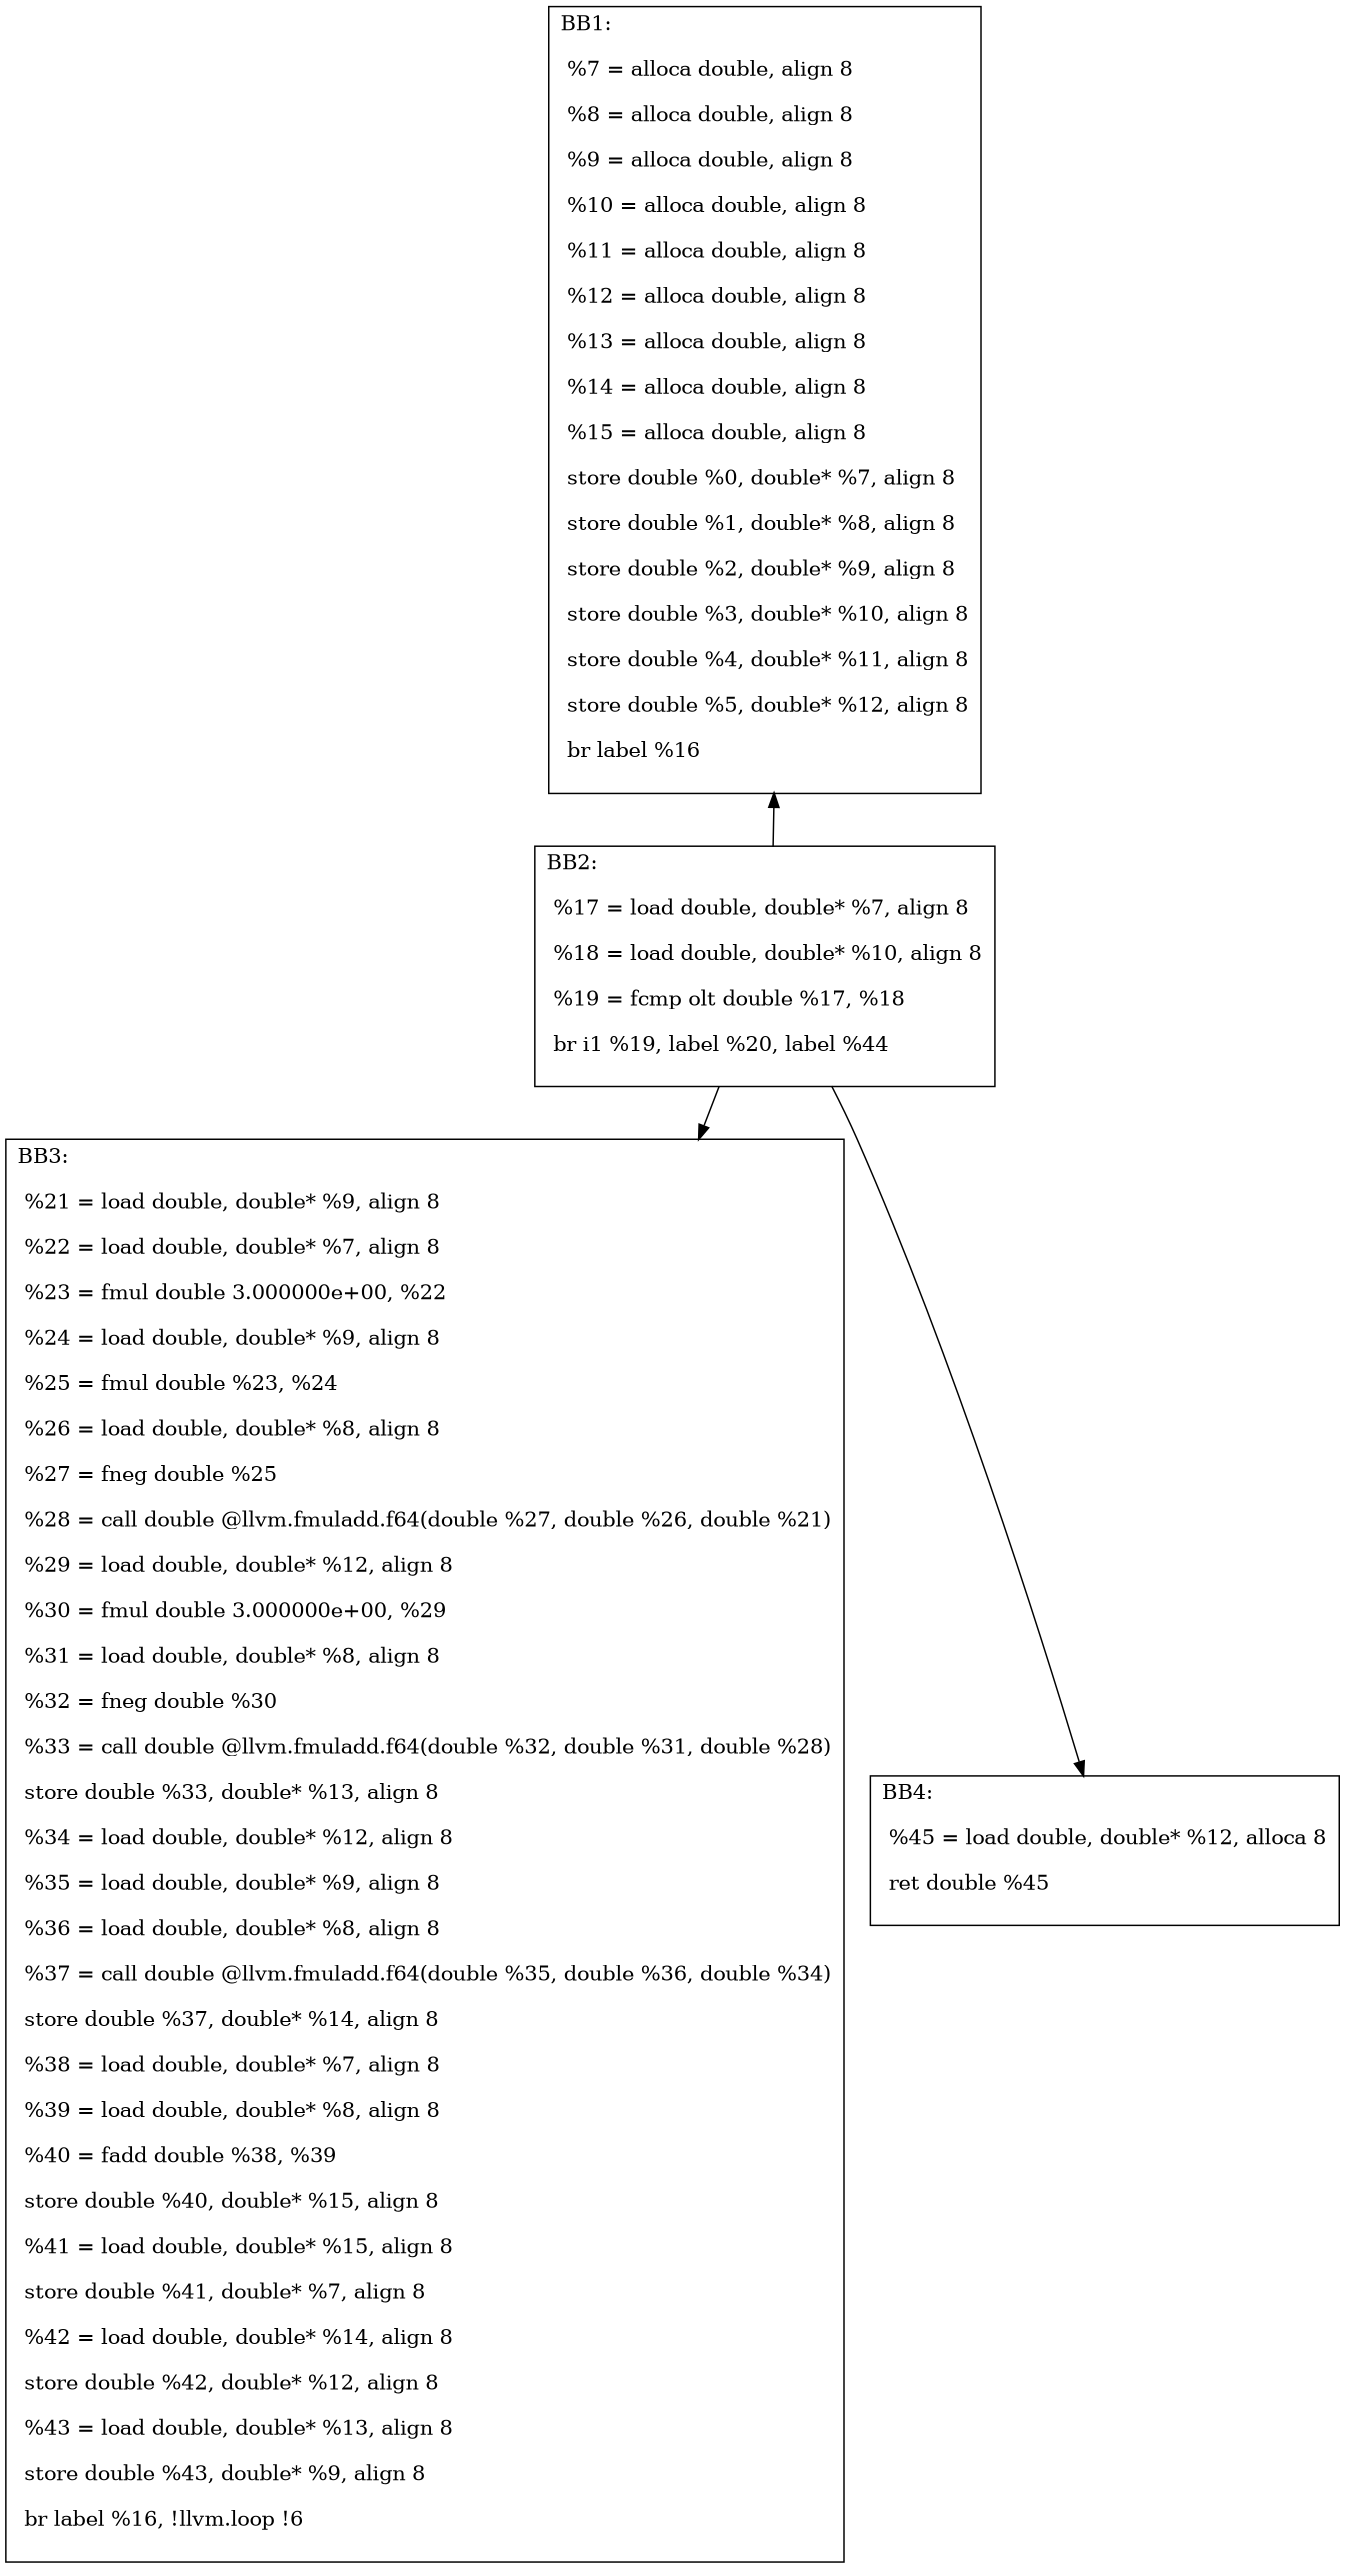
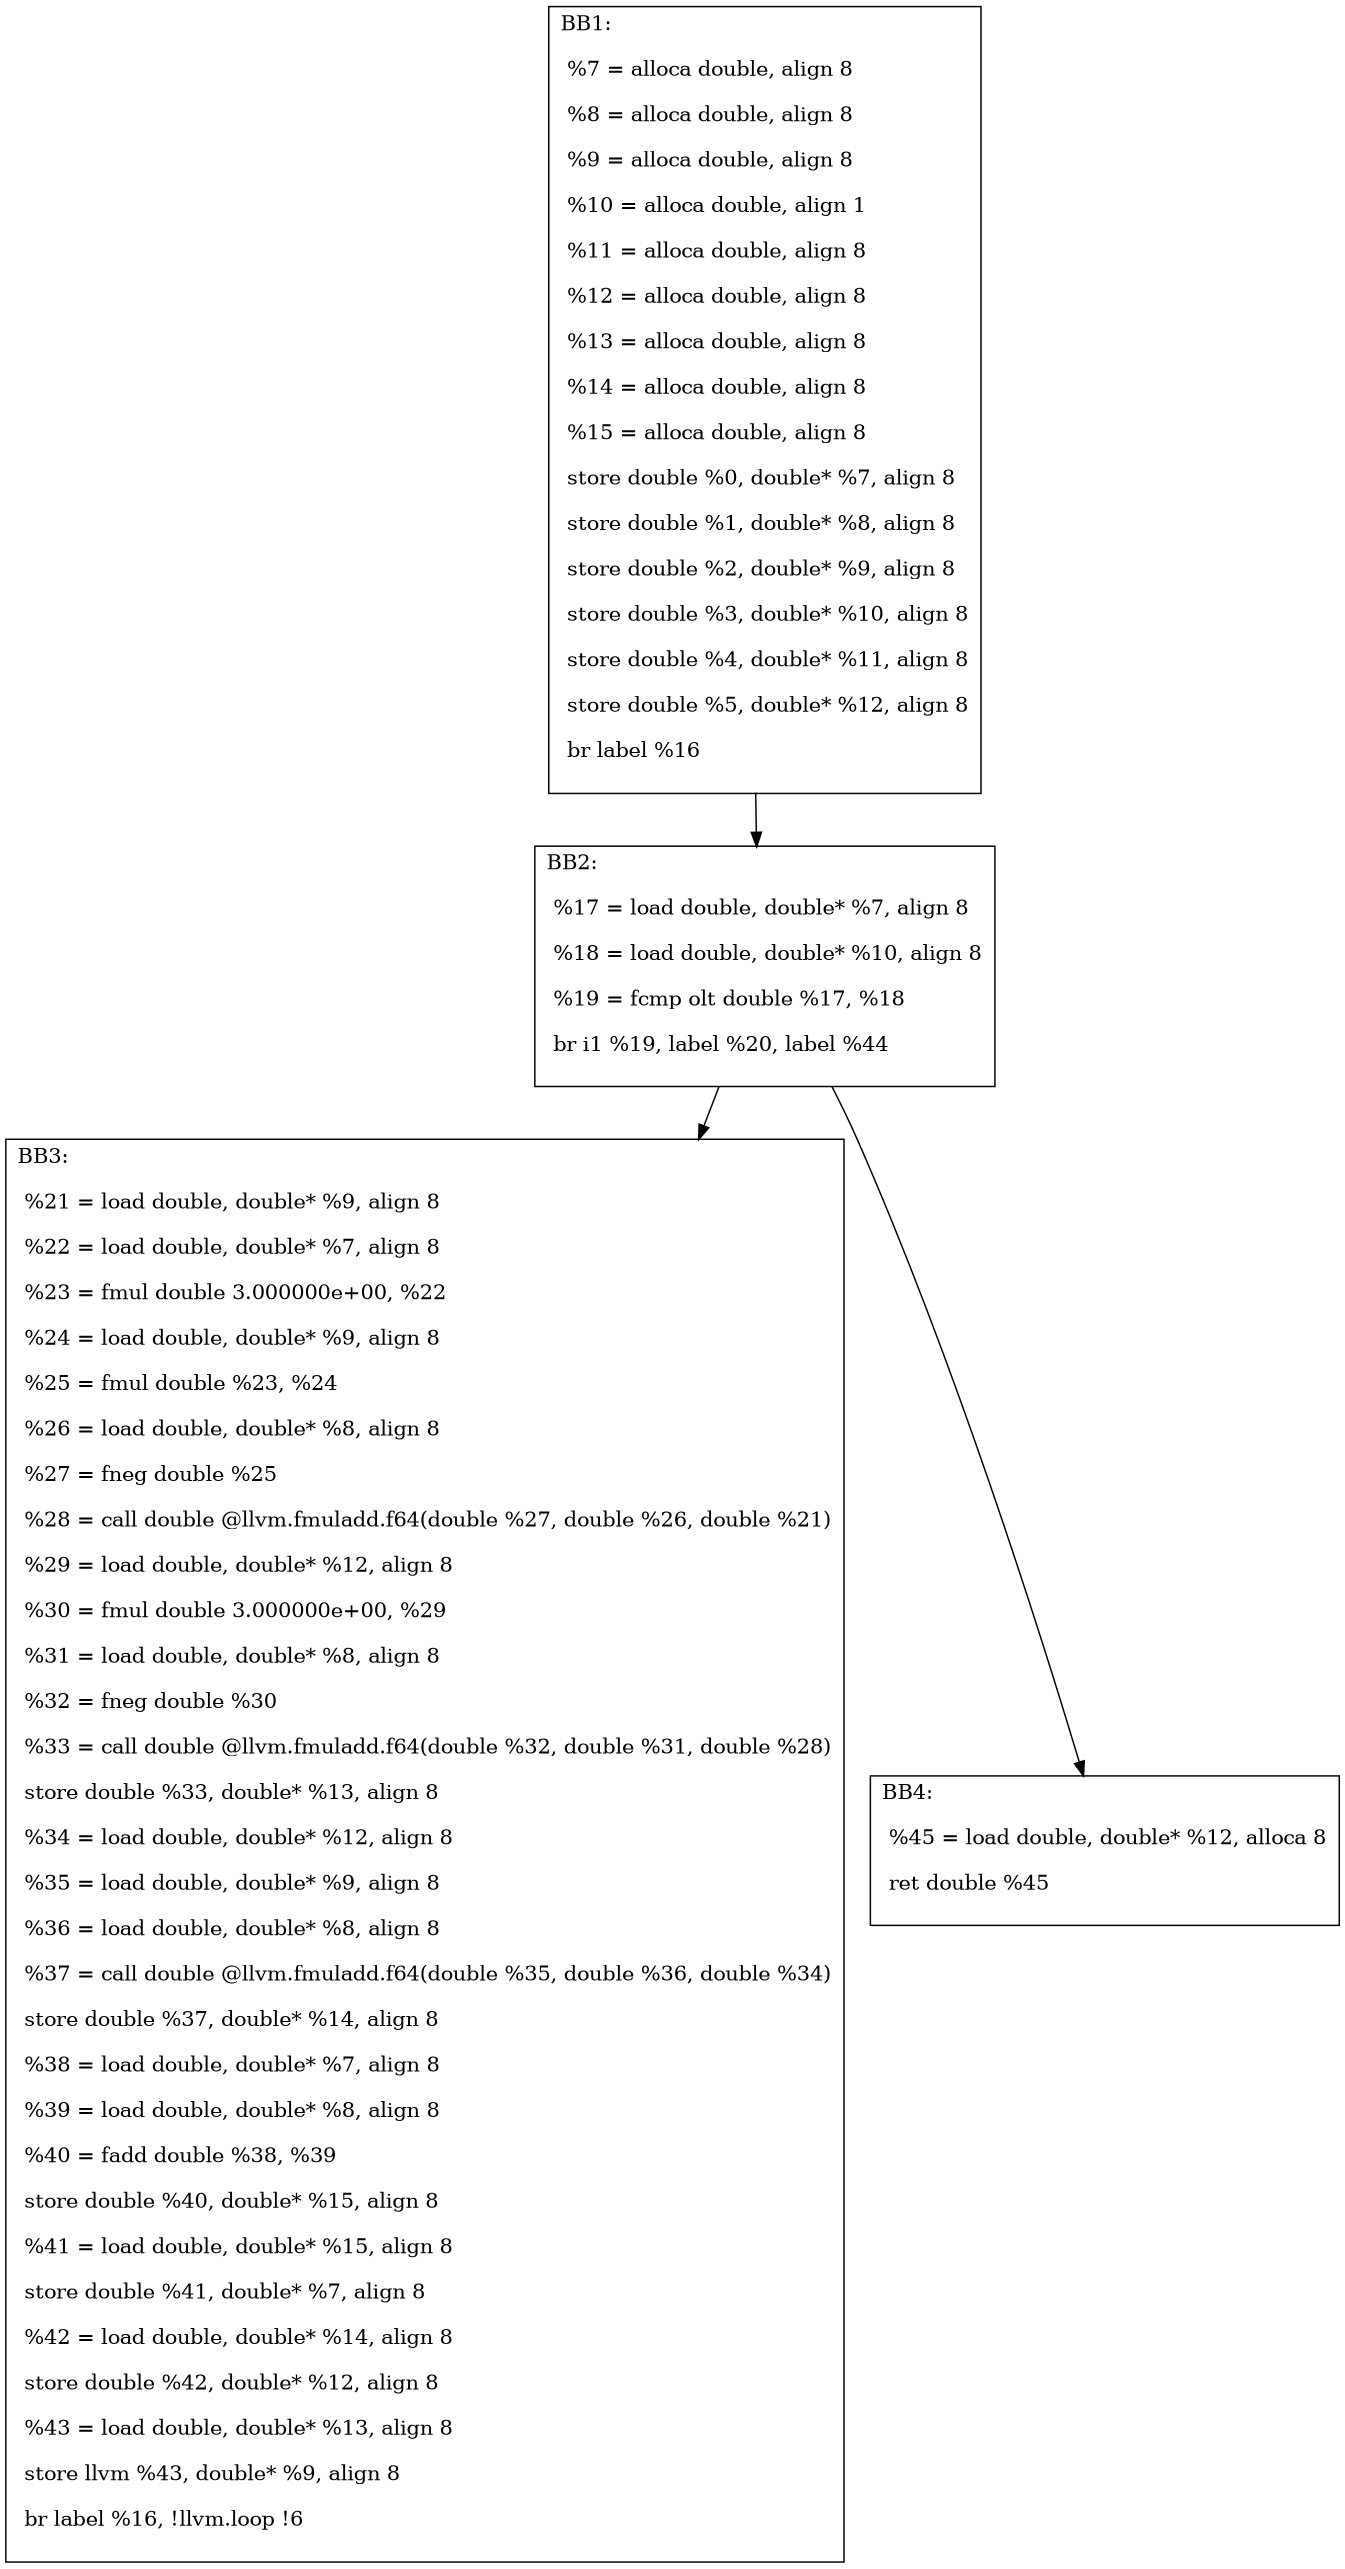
(714, 206) -> (714, 206)
(774, 827) -> (756, 812)
(222, 2474) -> (210, 2474)
